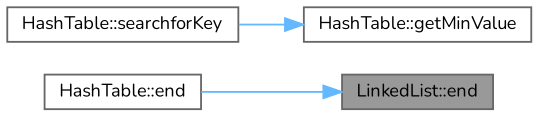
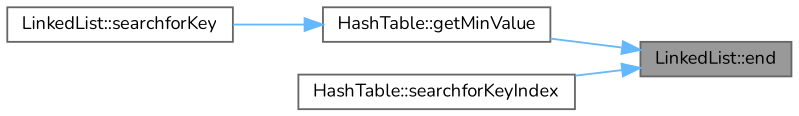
(123, 25) -> (120, 25)
none -> (586, 43)
(123, 92) -> (437, 92)
